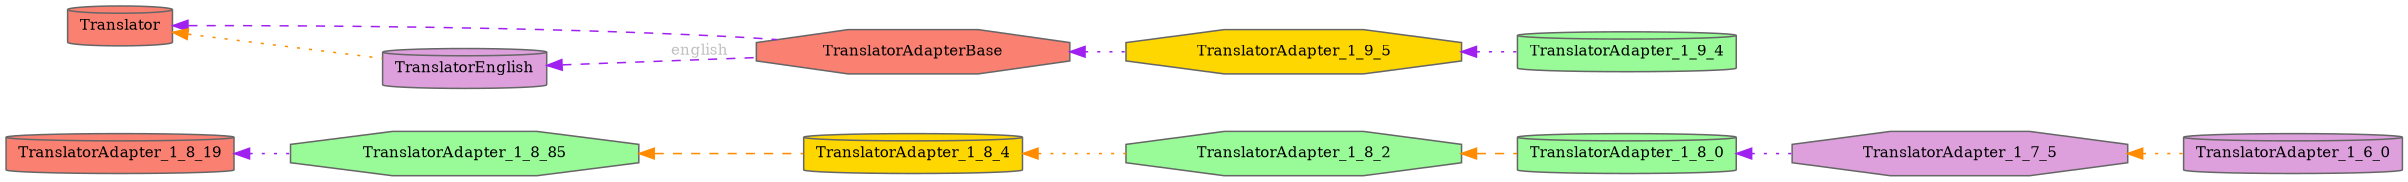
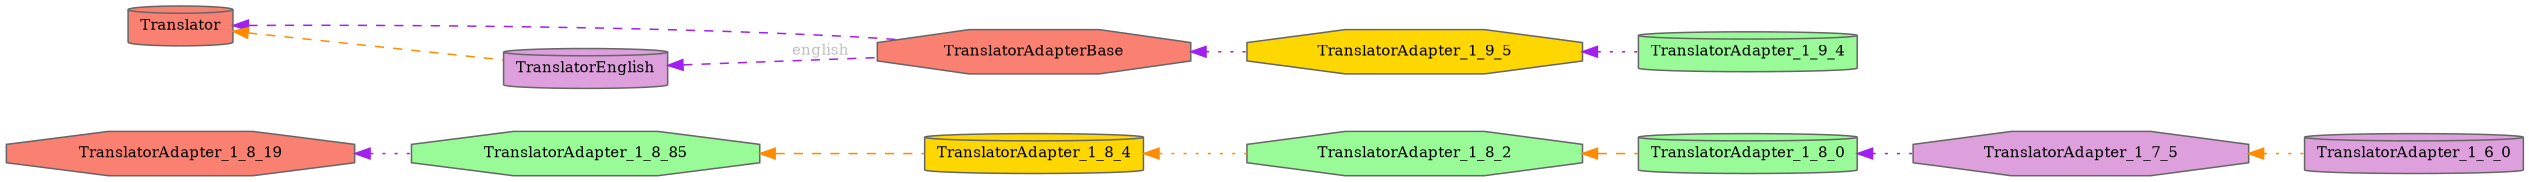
(285, 46) -> (376, 46)
(120, 154) -> (181, 154)
